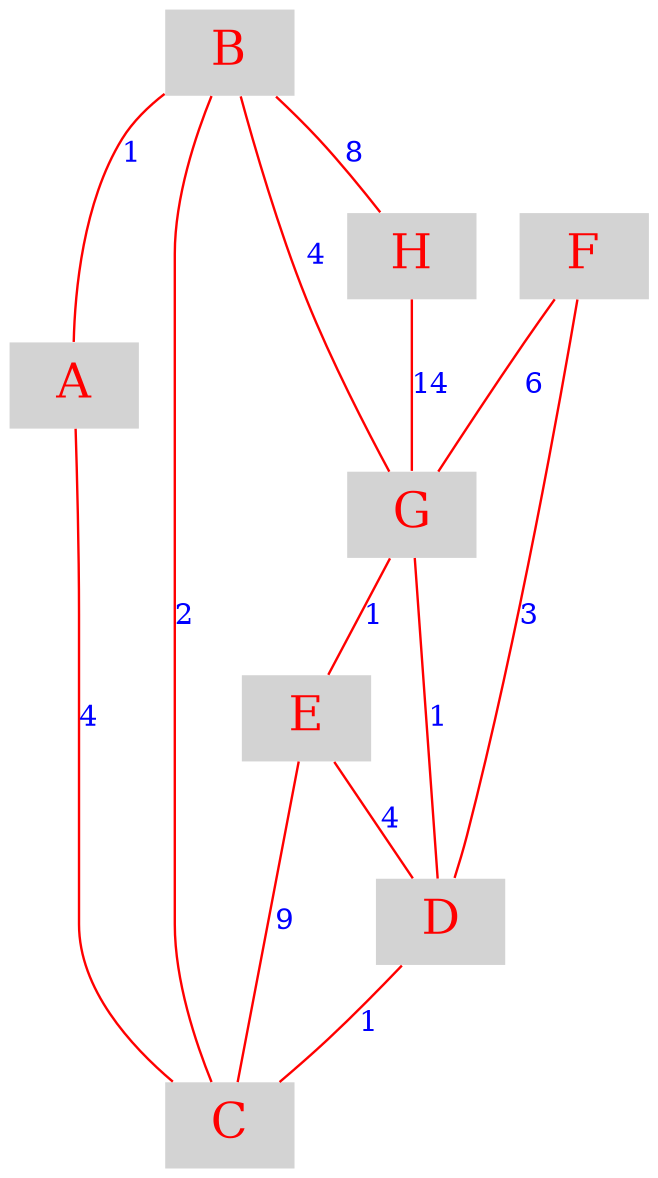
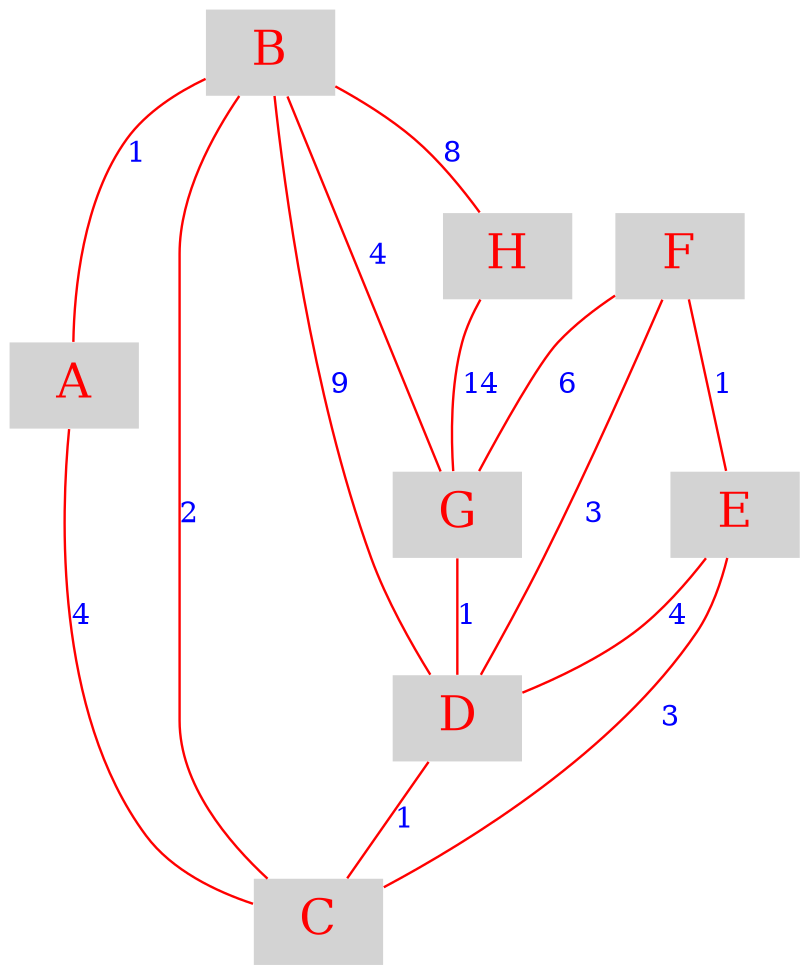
none -> (324, 394)
(359, 617) -> (707, 385)
(285, 922) -> (670, 718)
